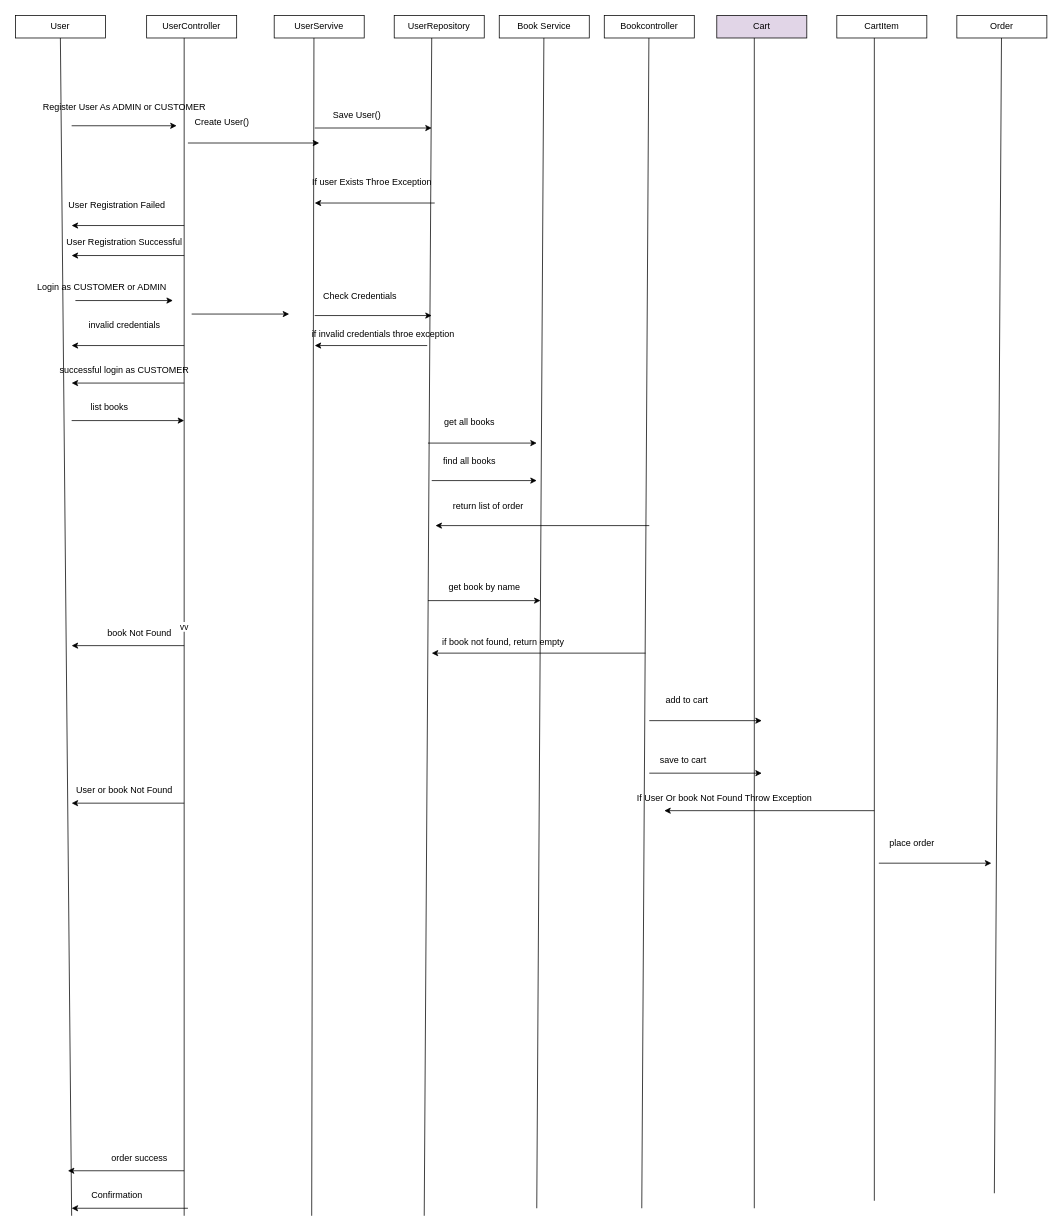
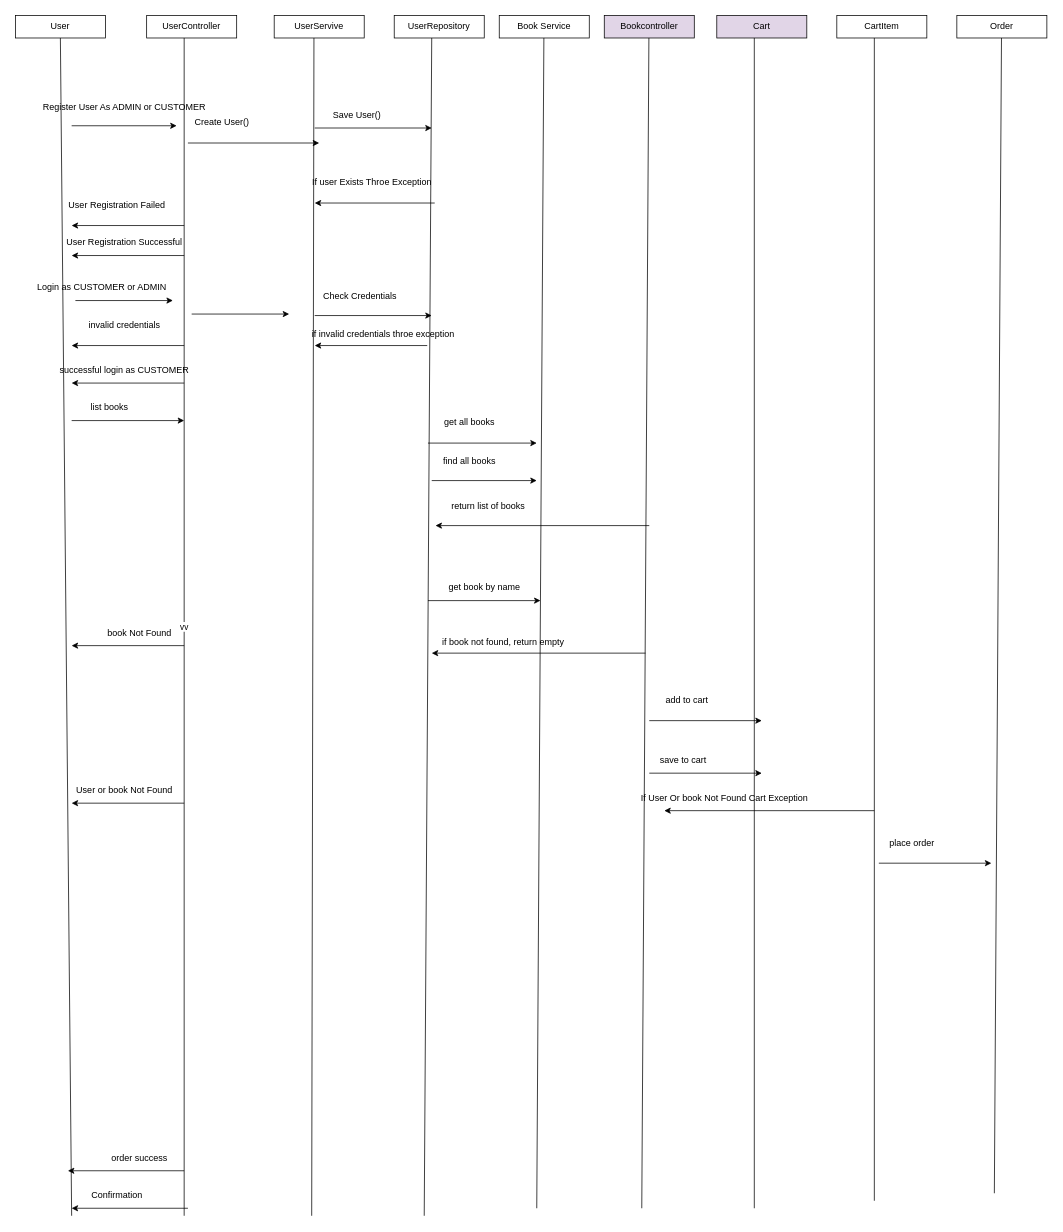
(649, 27) -> (649, 27)
(488, 507) -> (488, 507)
(725, 798) -> (725, 798)
